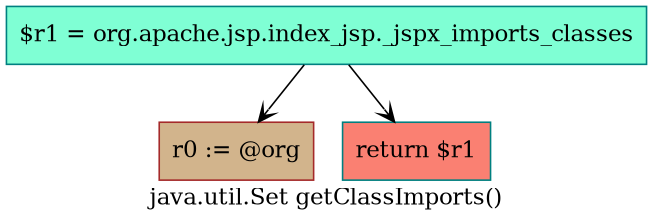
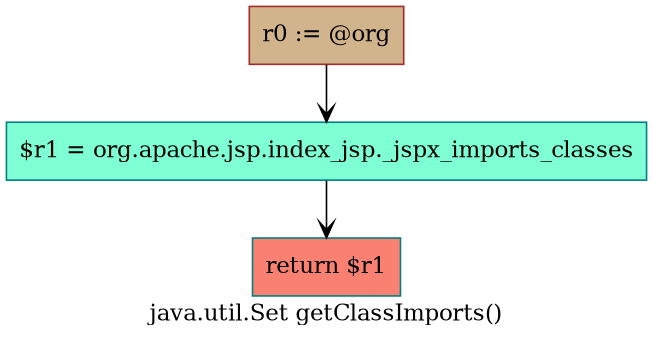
(286, 87) -> (326, 85)
